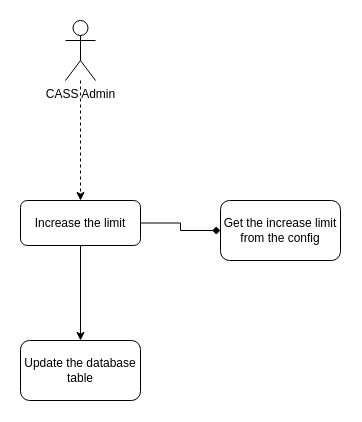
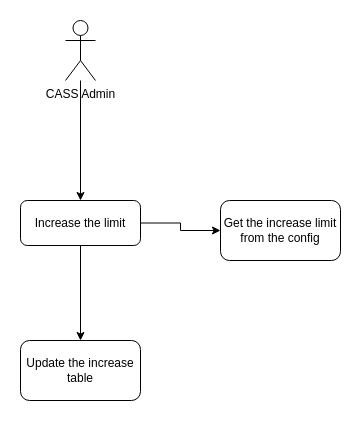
(81, 138) -> (81, 138)
(212, 231) -> (212, 231)
(81, 371) -> (81, 371)
